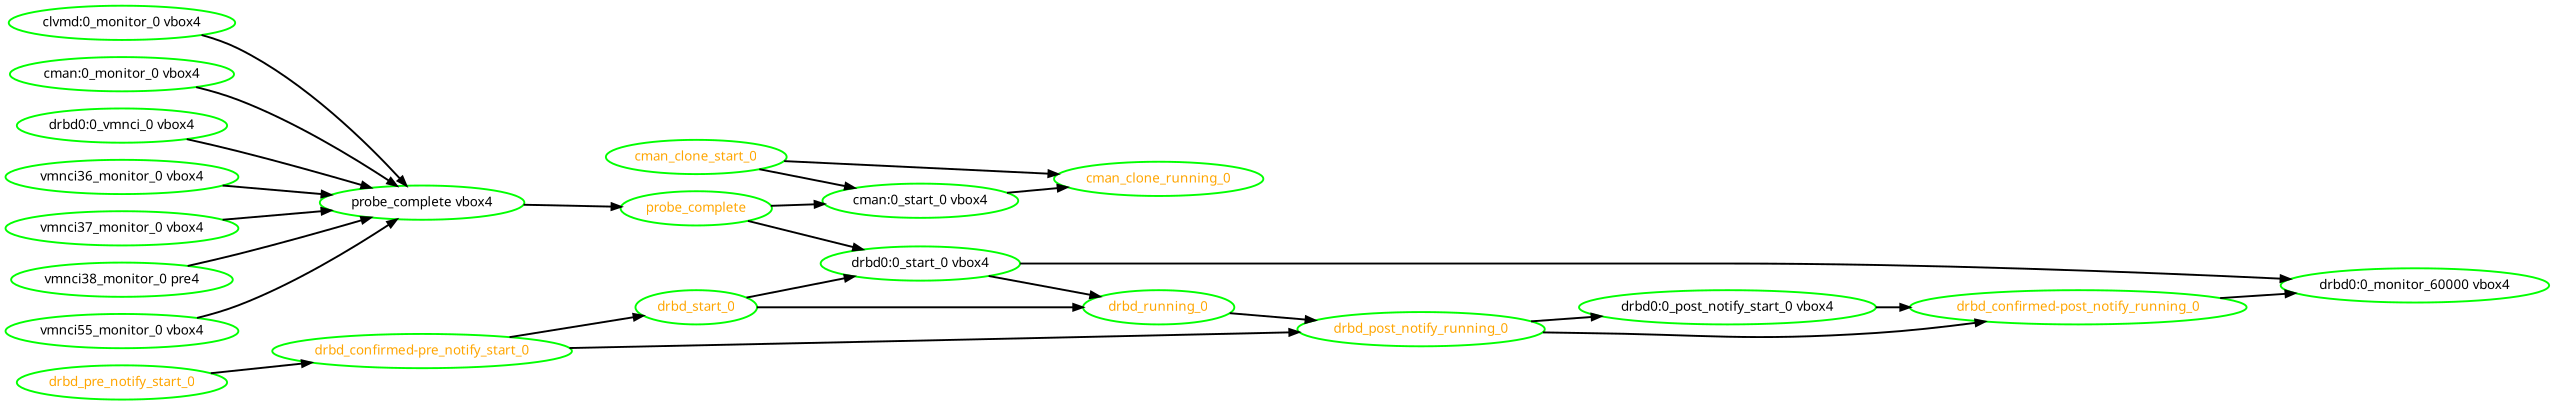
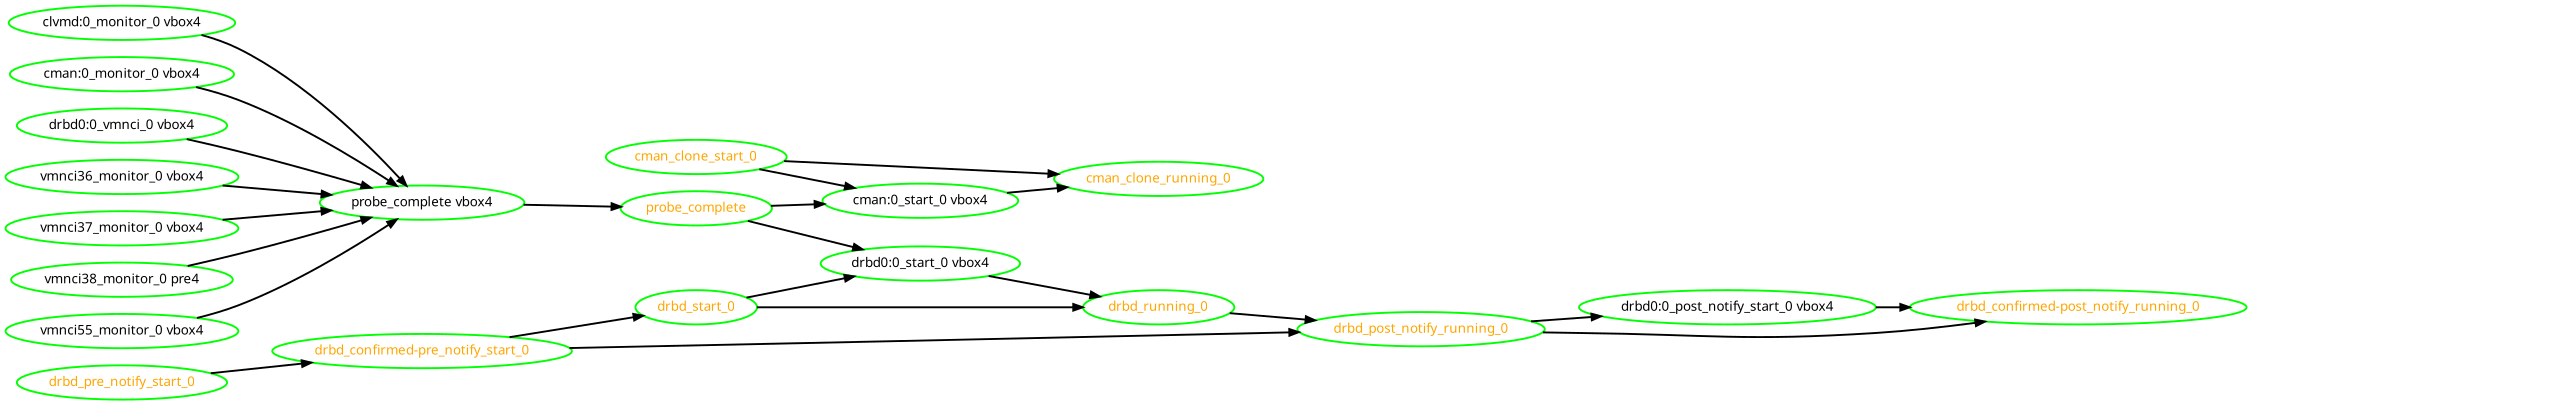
(2415, 285) -> none
